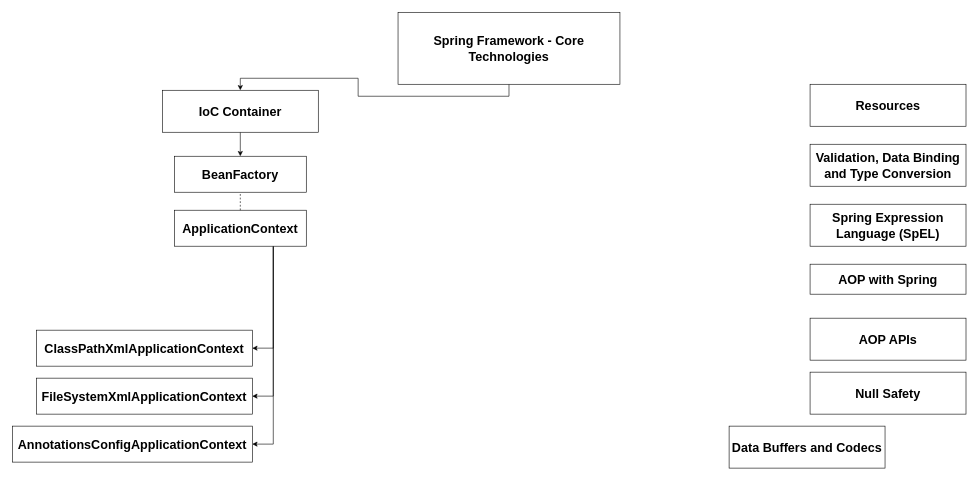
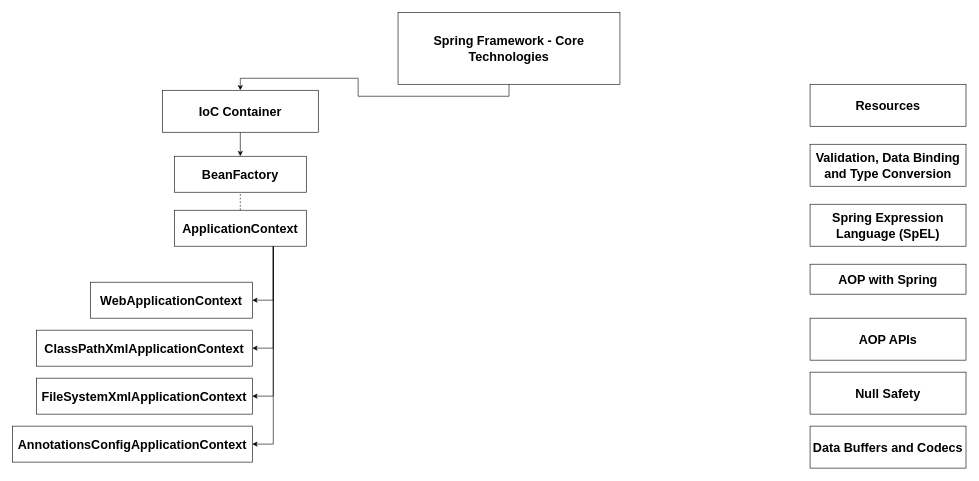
none -> (171, 300)
none -> (257, 300)
(807, 447) -> (888, 447)
